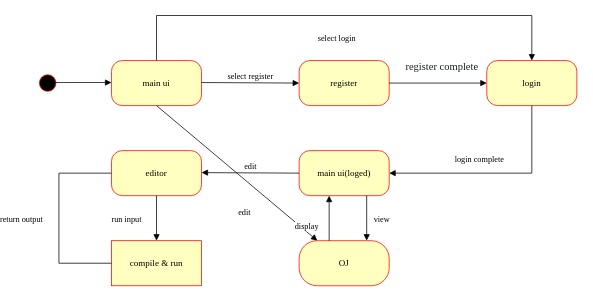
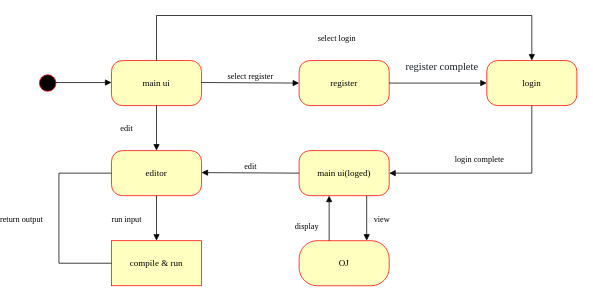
(226, 164) -> (156, 125)
